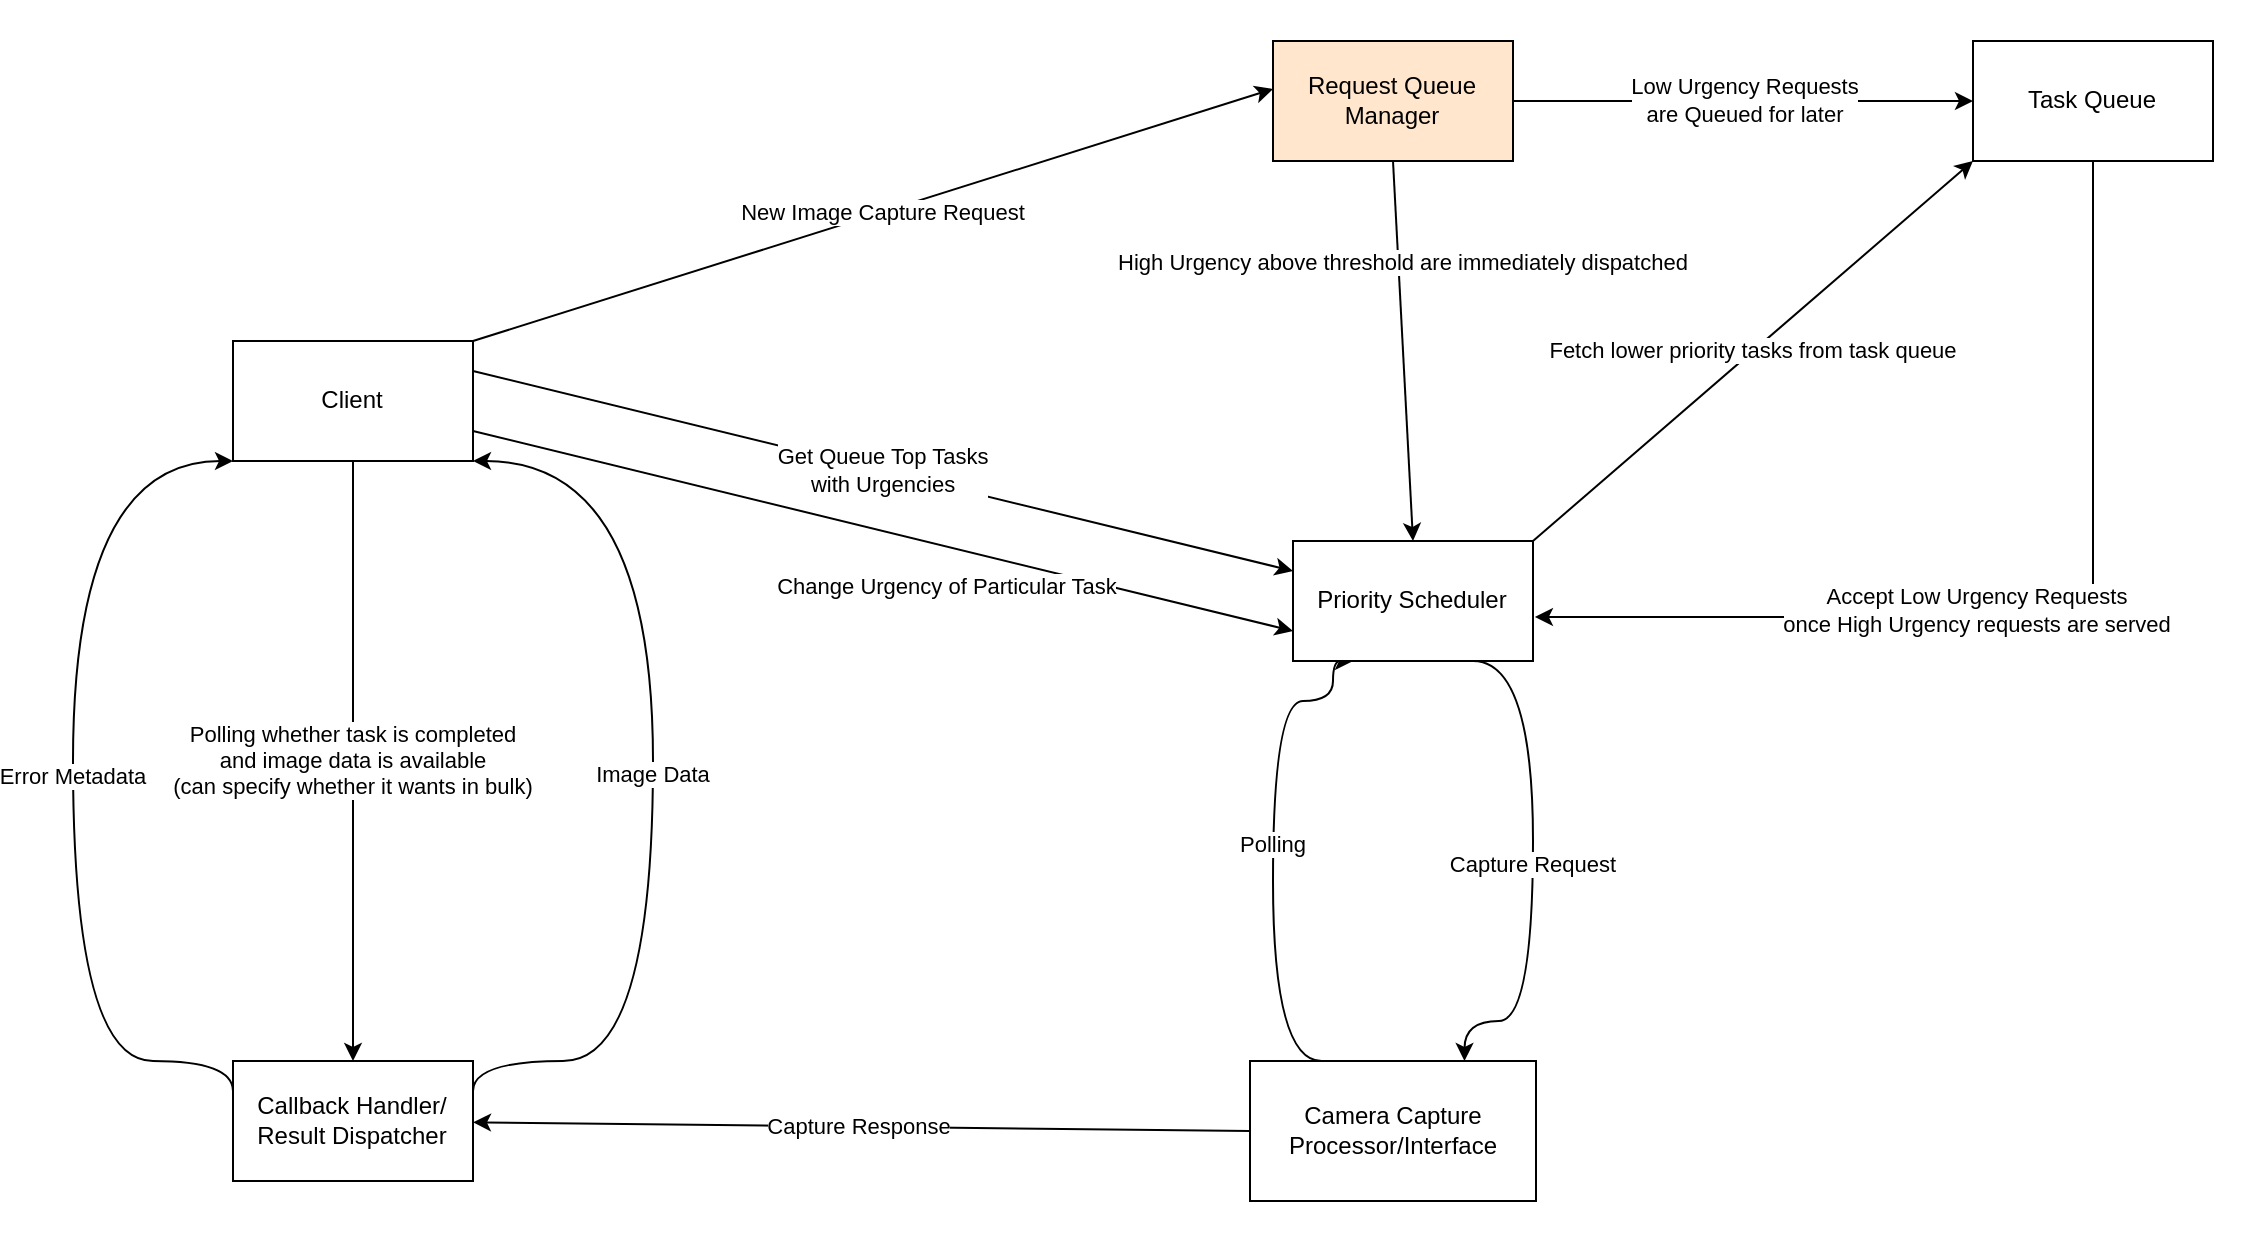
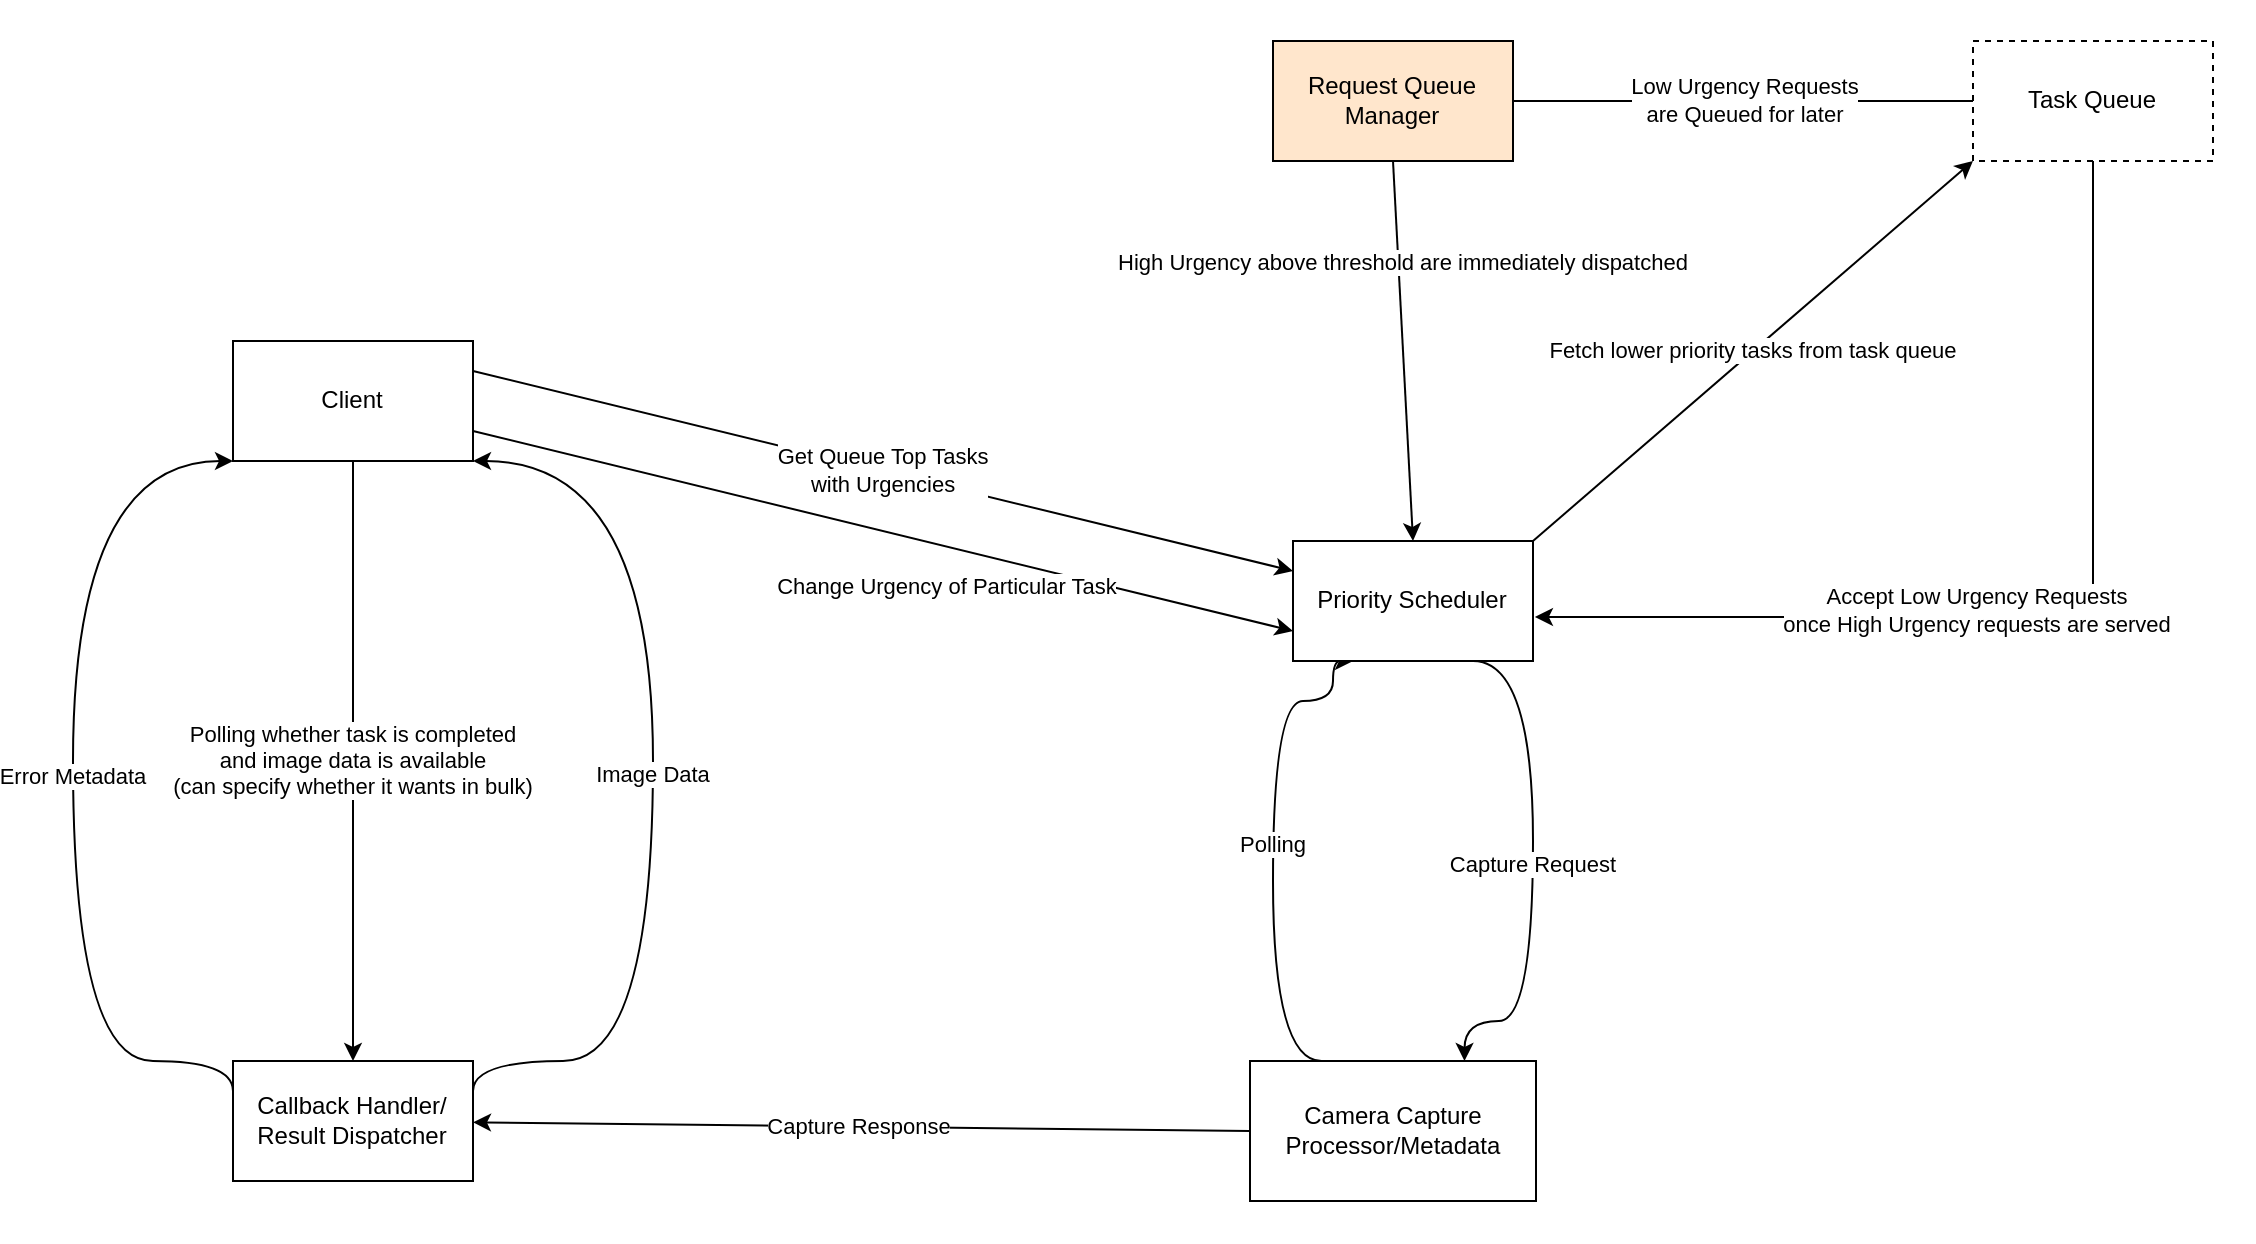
(1958, 101) -> (1964, 101)
(2093, 101) -> (2093, 101)
(657, 283) -> none
(1394, 1131) -> (1394, 1131)
